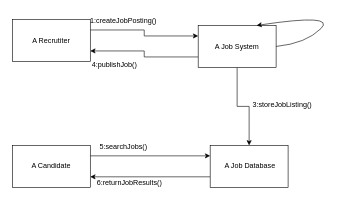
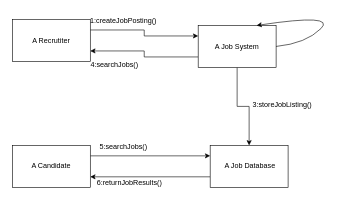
(115, 65) -> (115, 65)
